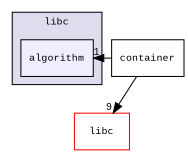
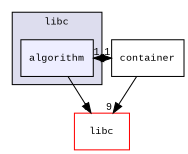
none -> (96, 58)
none -> (77, 91)
